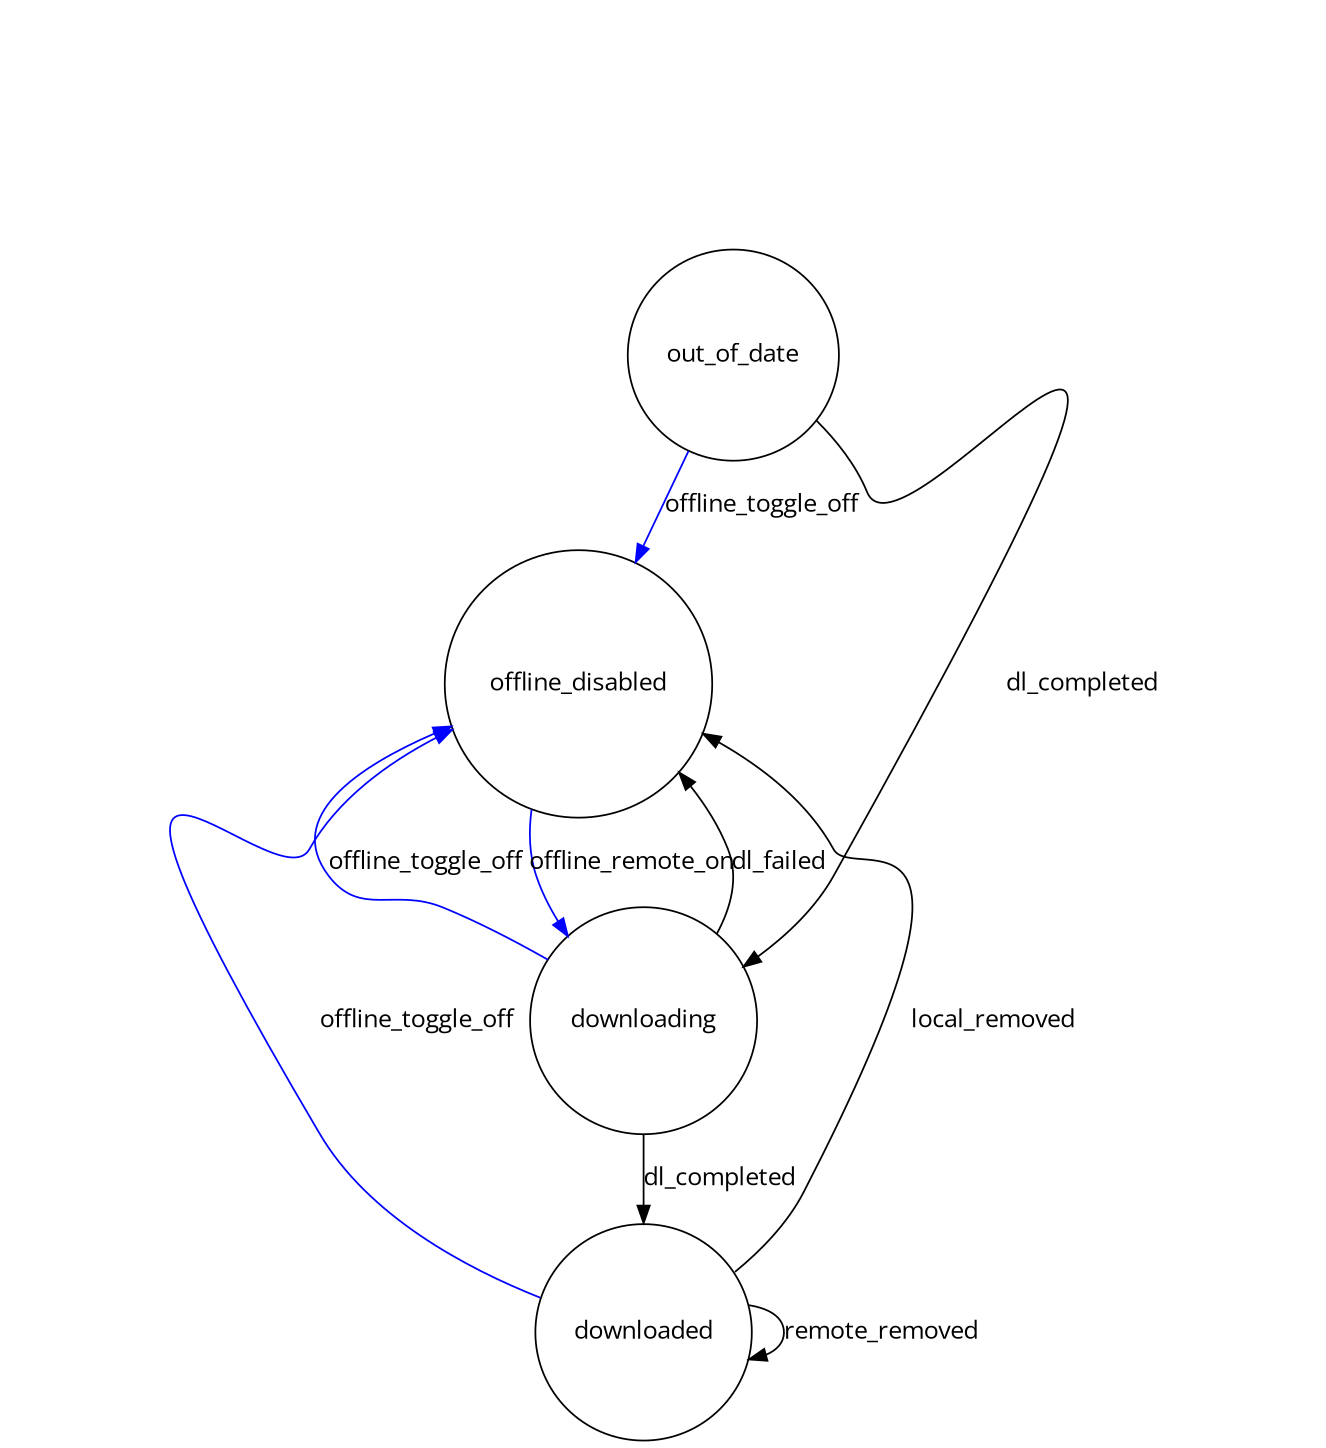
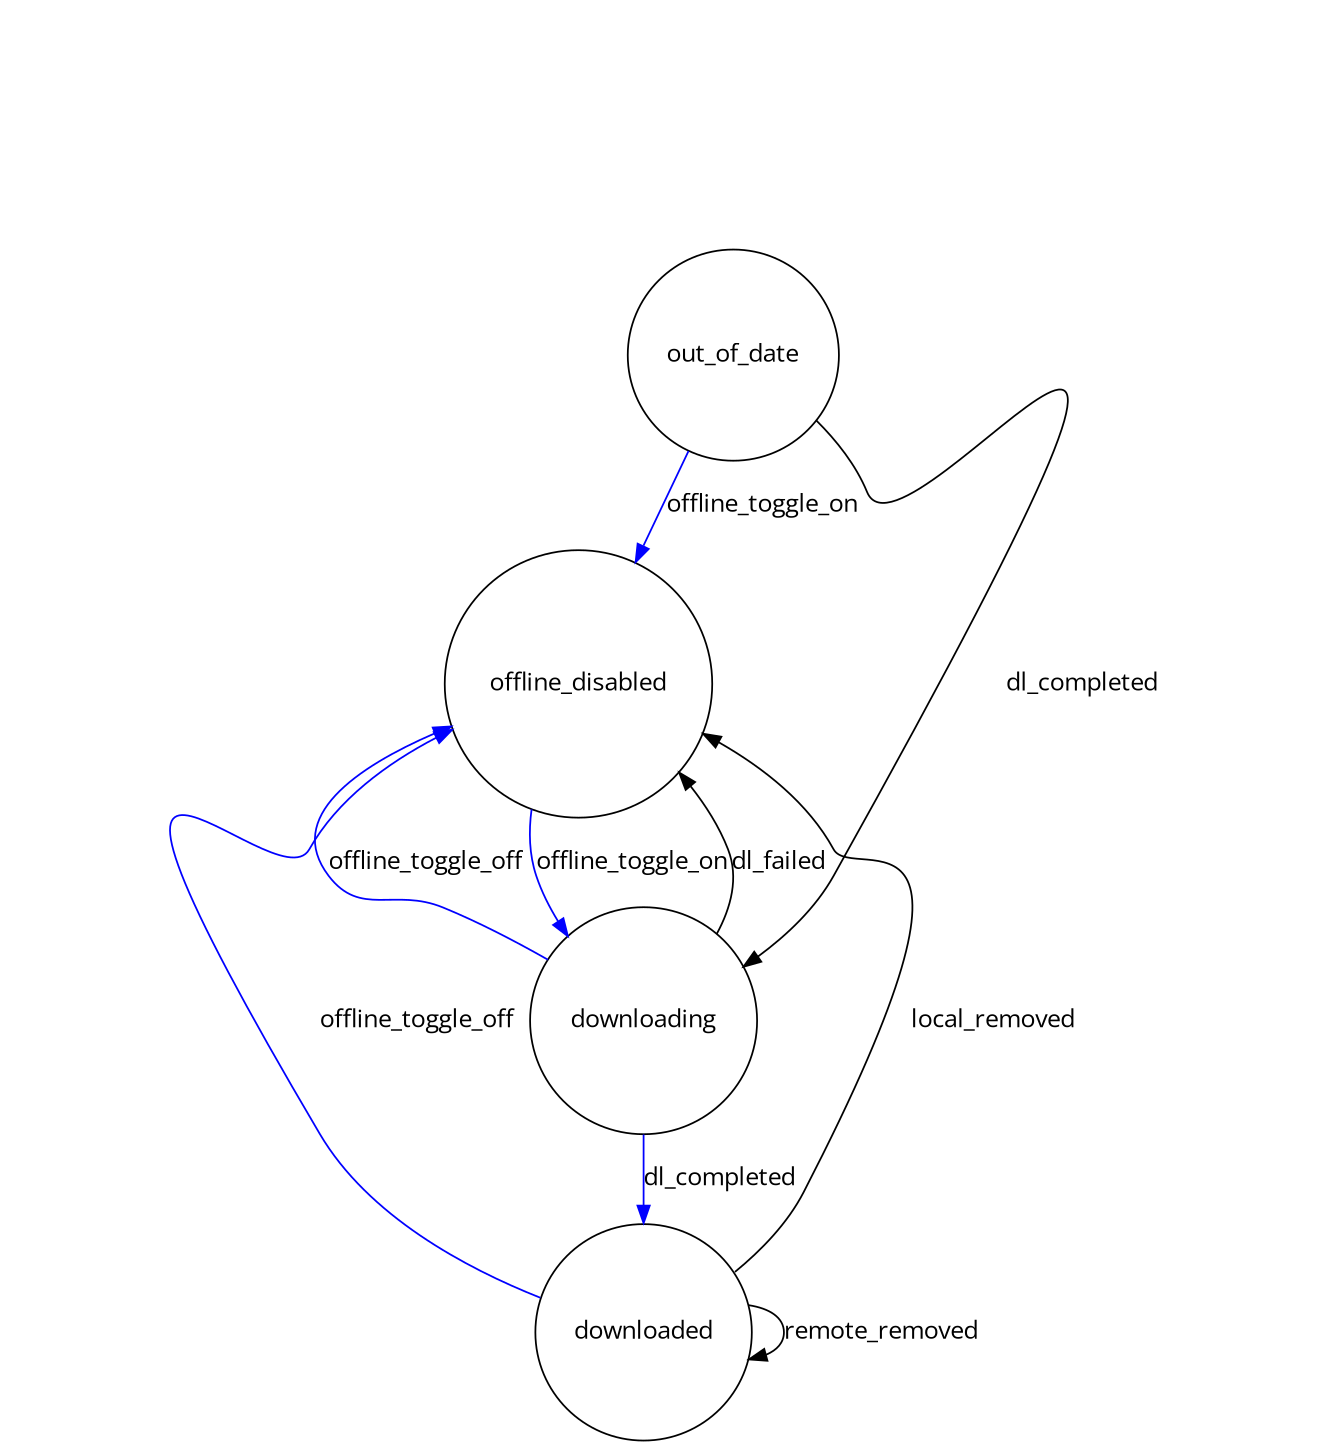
(762, 505) -> (762, 505)
(632, 863) -> (632, 863)
(644, 1170) -> (644, 1170)
